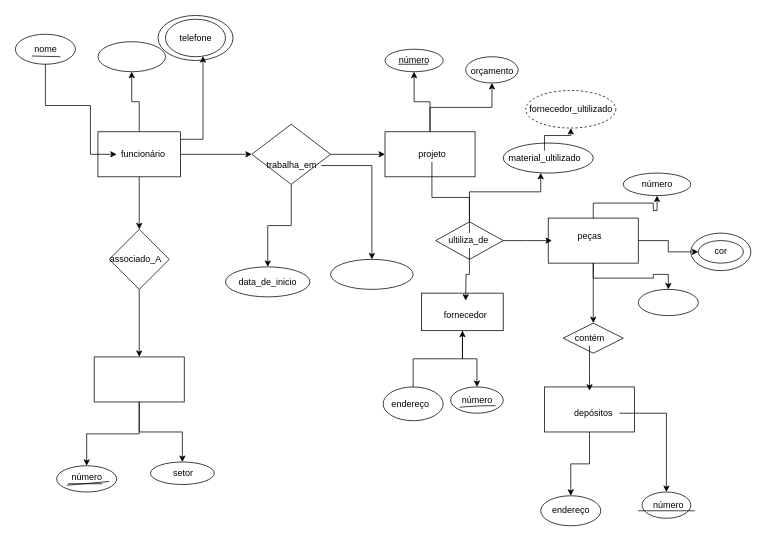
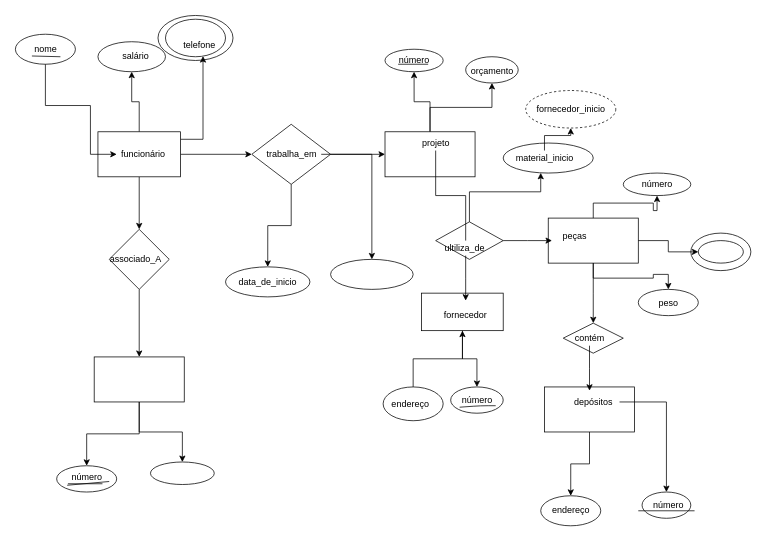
(195, 38) -> (199, 45)
none -> (135, 57)
(571, 109) -> (571, 109)
(432, 154) -> (435, 143)
(545, 158) -> (545, 158)
(291, 165) -> (291, 154)
(589, 237) -> (574, 237)
(469, 240) -> (465, 248)
(720, 252) -> none
none -> (668, 302)
(593, 413) -> (593, 402)
(184, 473) -> none
